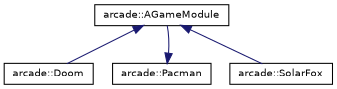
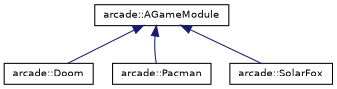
(169, 39) -> (155, 50)
